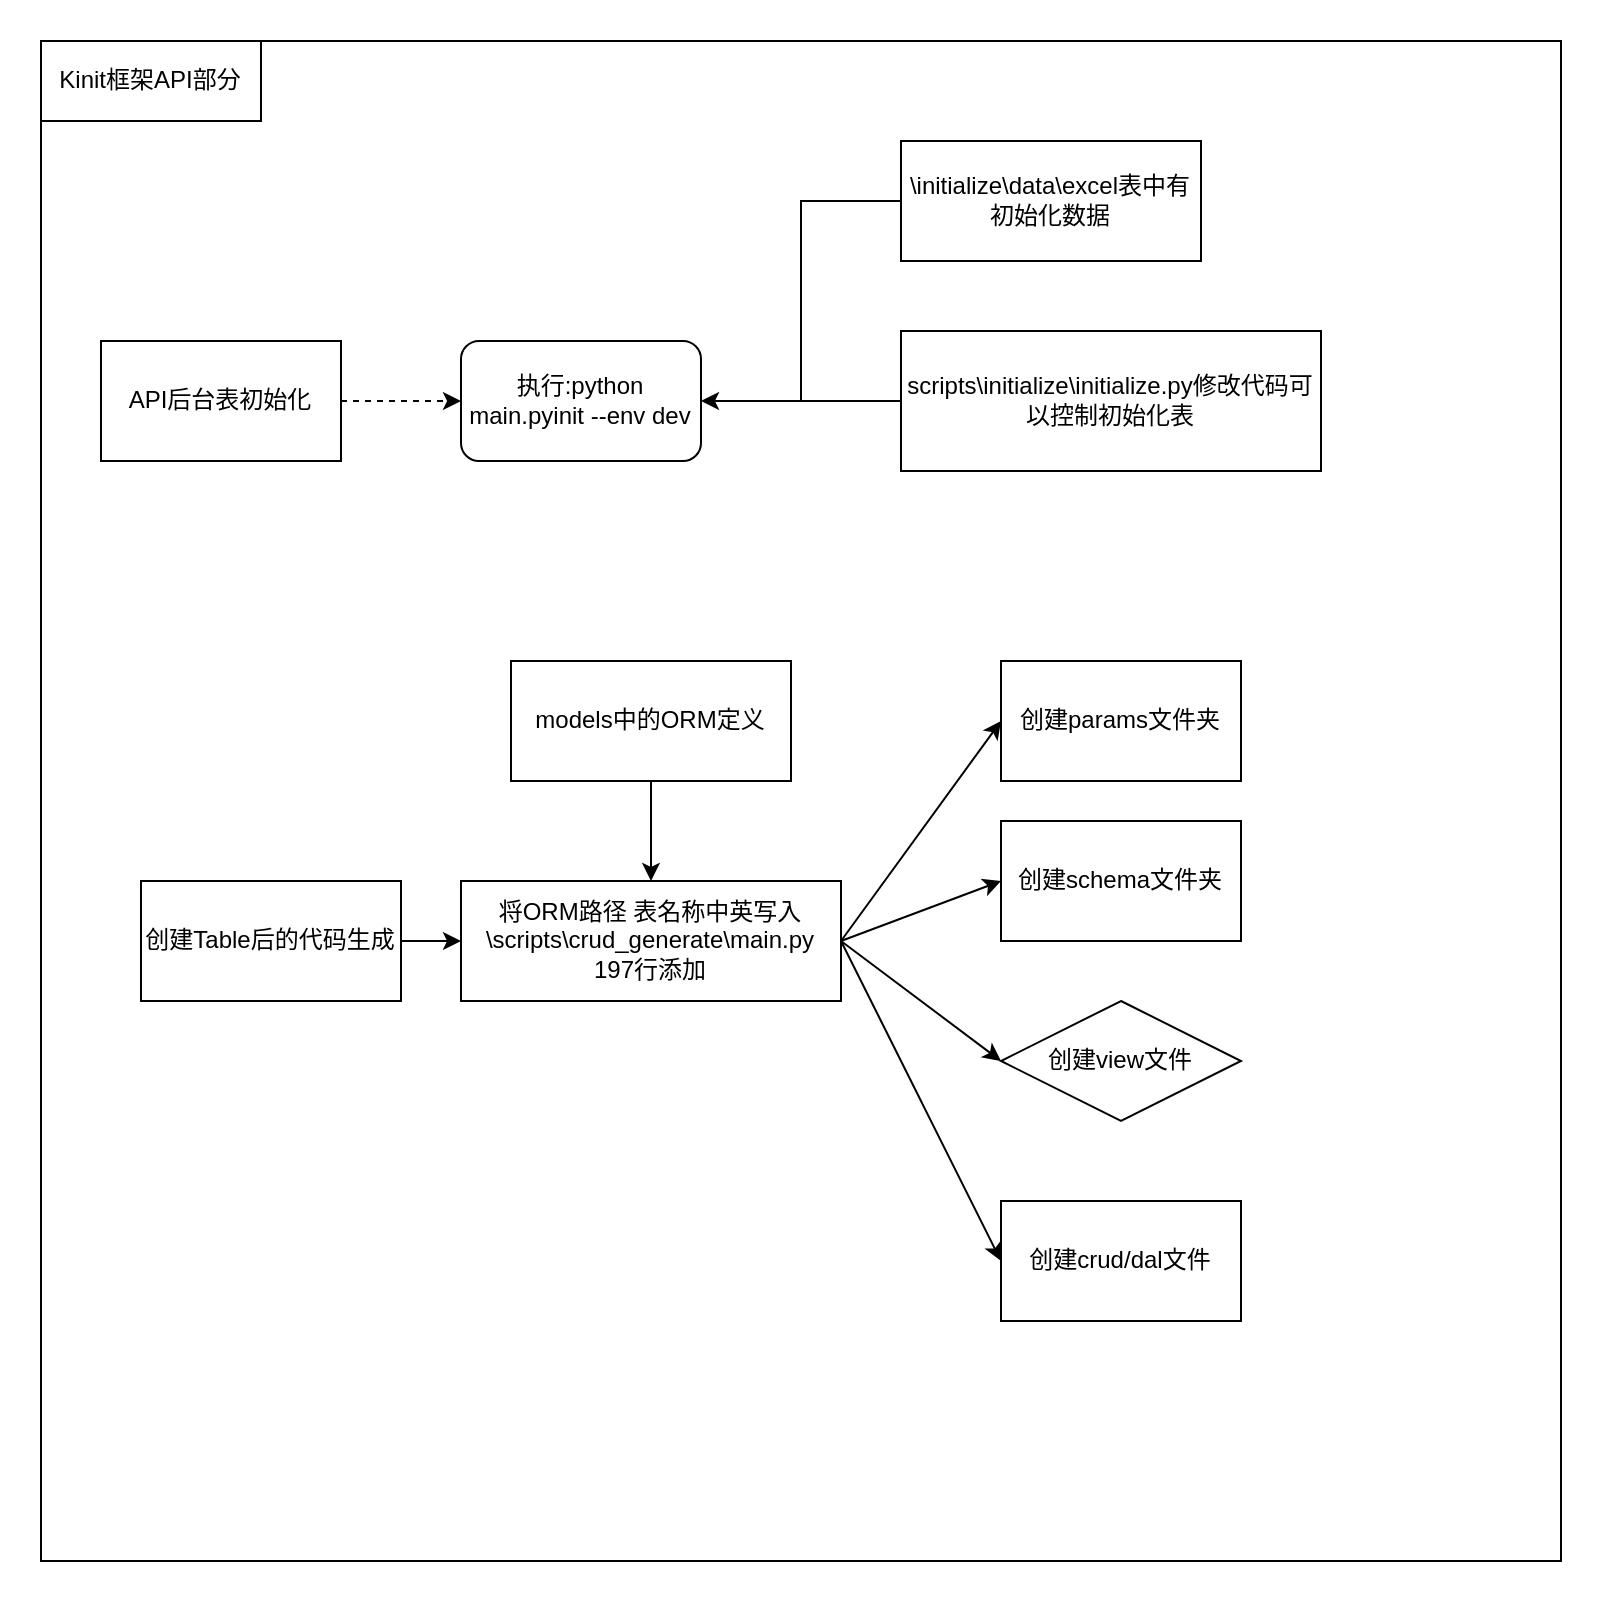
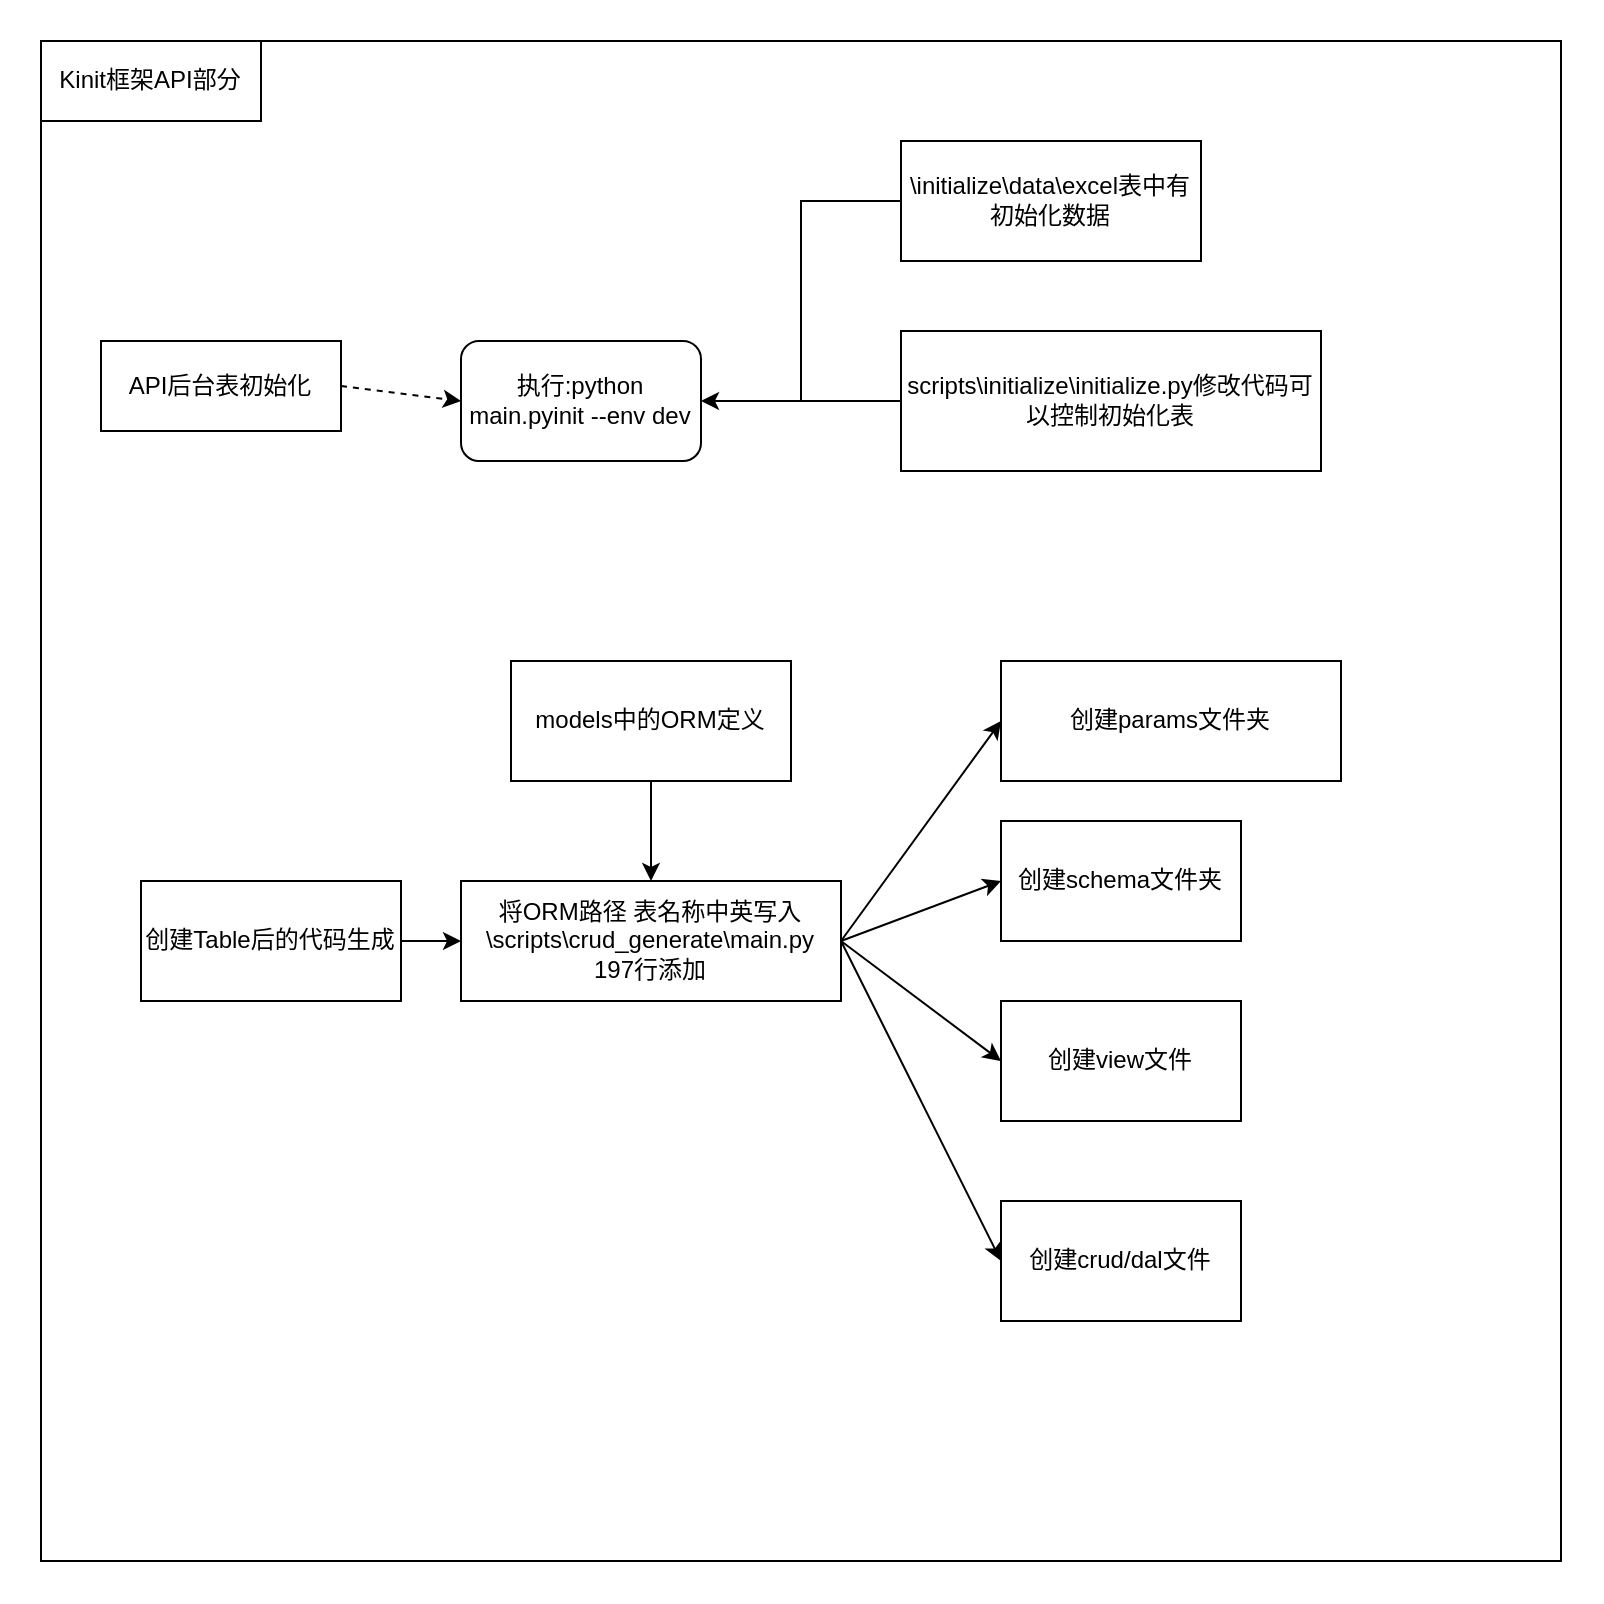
(221, 401) -> (221, 386)
(1121, 721) -> (1171, 721)
(1121, 1061) -> (1121, 1061)
